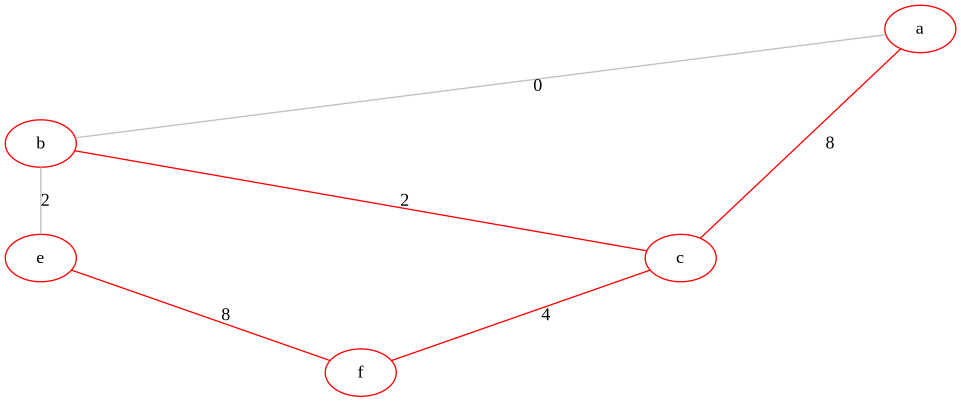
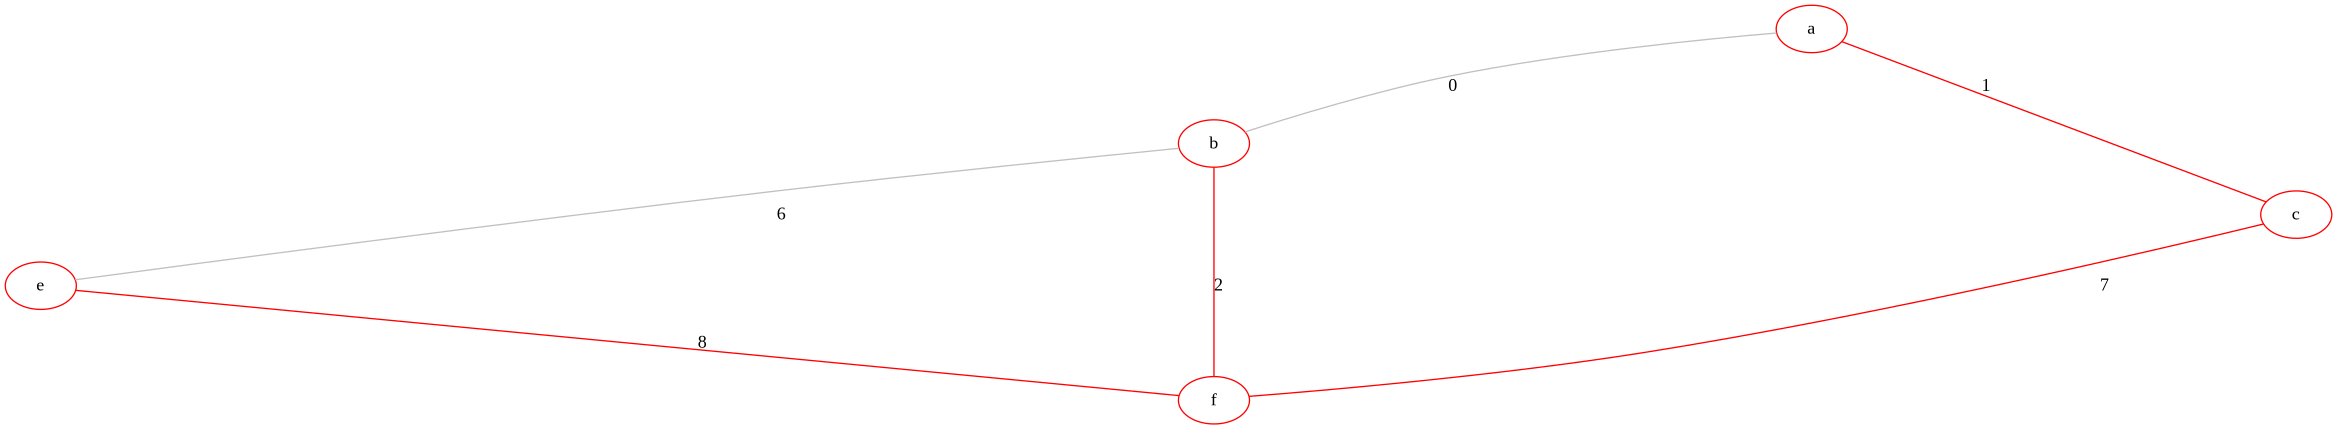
(830, 144) -> (1986, 86)
(45, 201) -> (781, 215)
(361, 201) -> (1214, 272)
(546, 315) -> (2105, 286)
